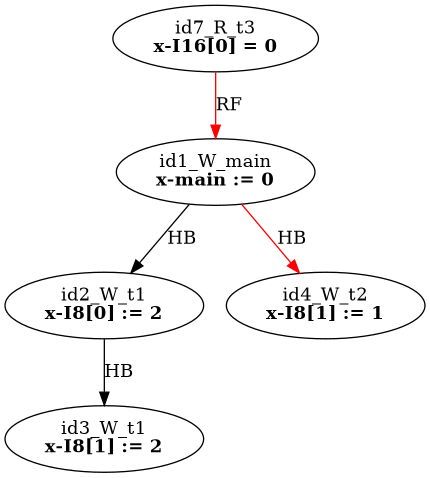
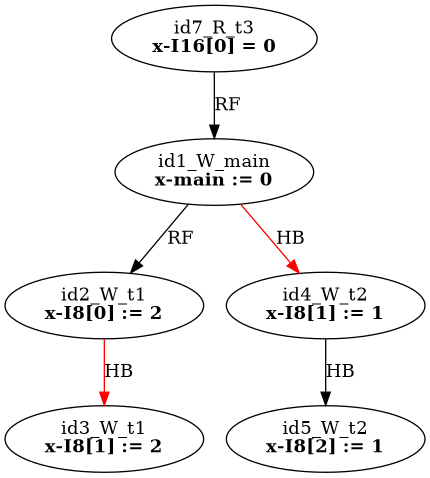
(216, 99) -> (214, 99)
(182, 239) -> (181, 239)
(104, 366) -> (104, 366)
none -> (326, 439)
